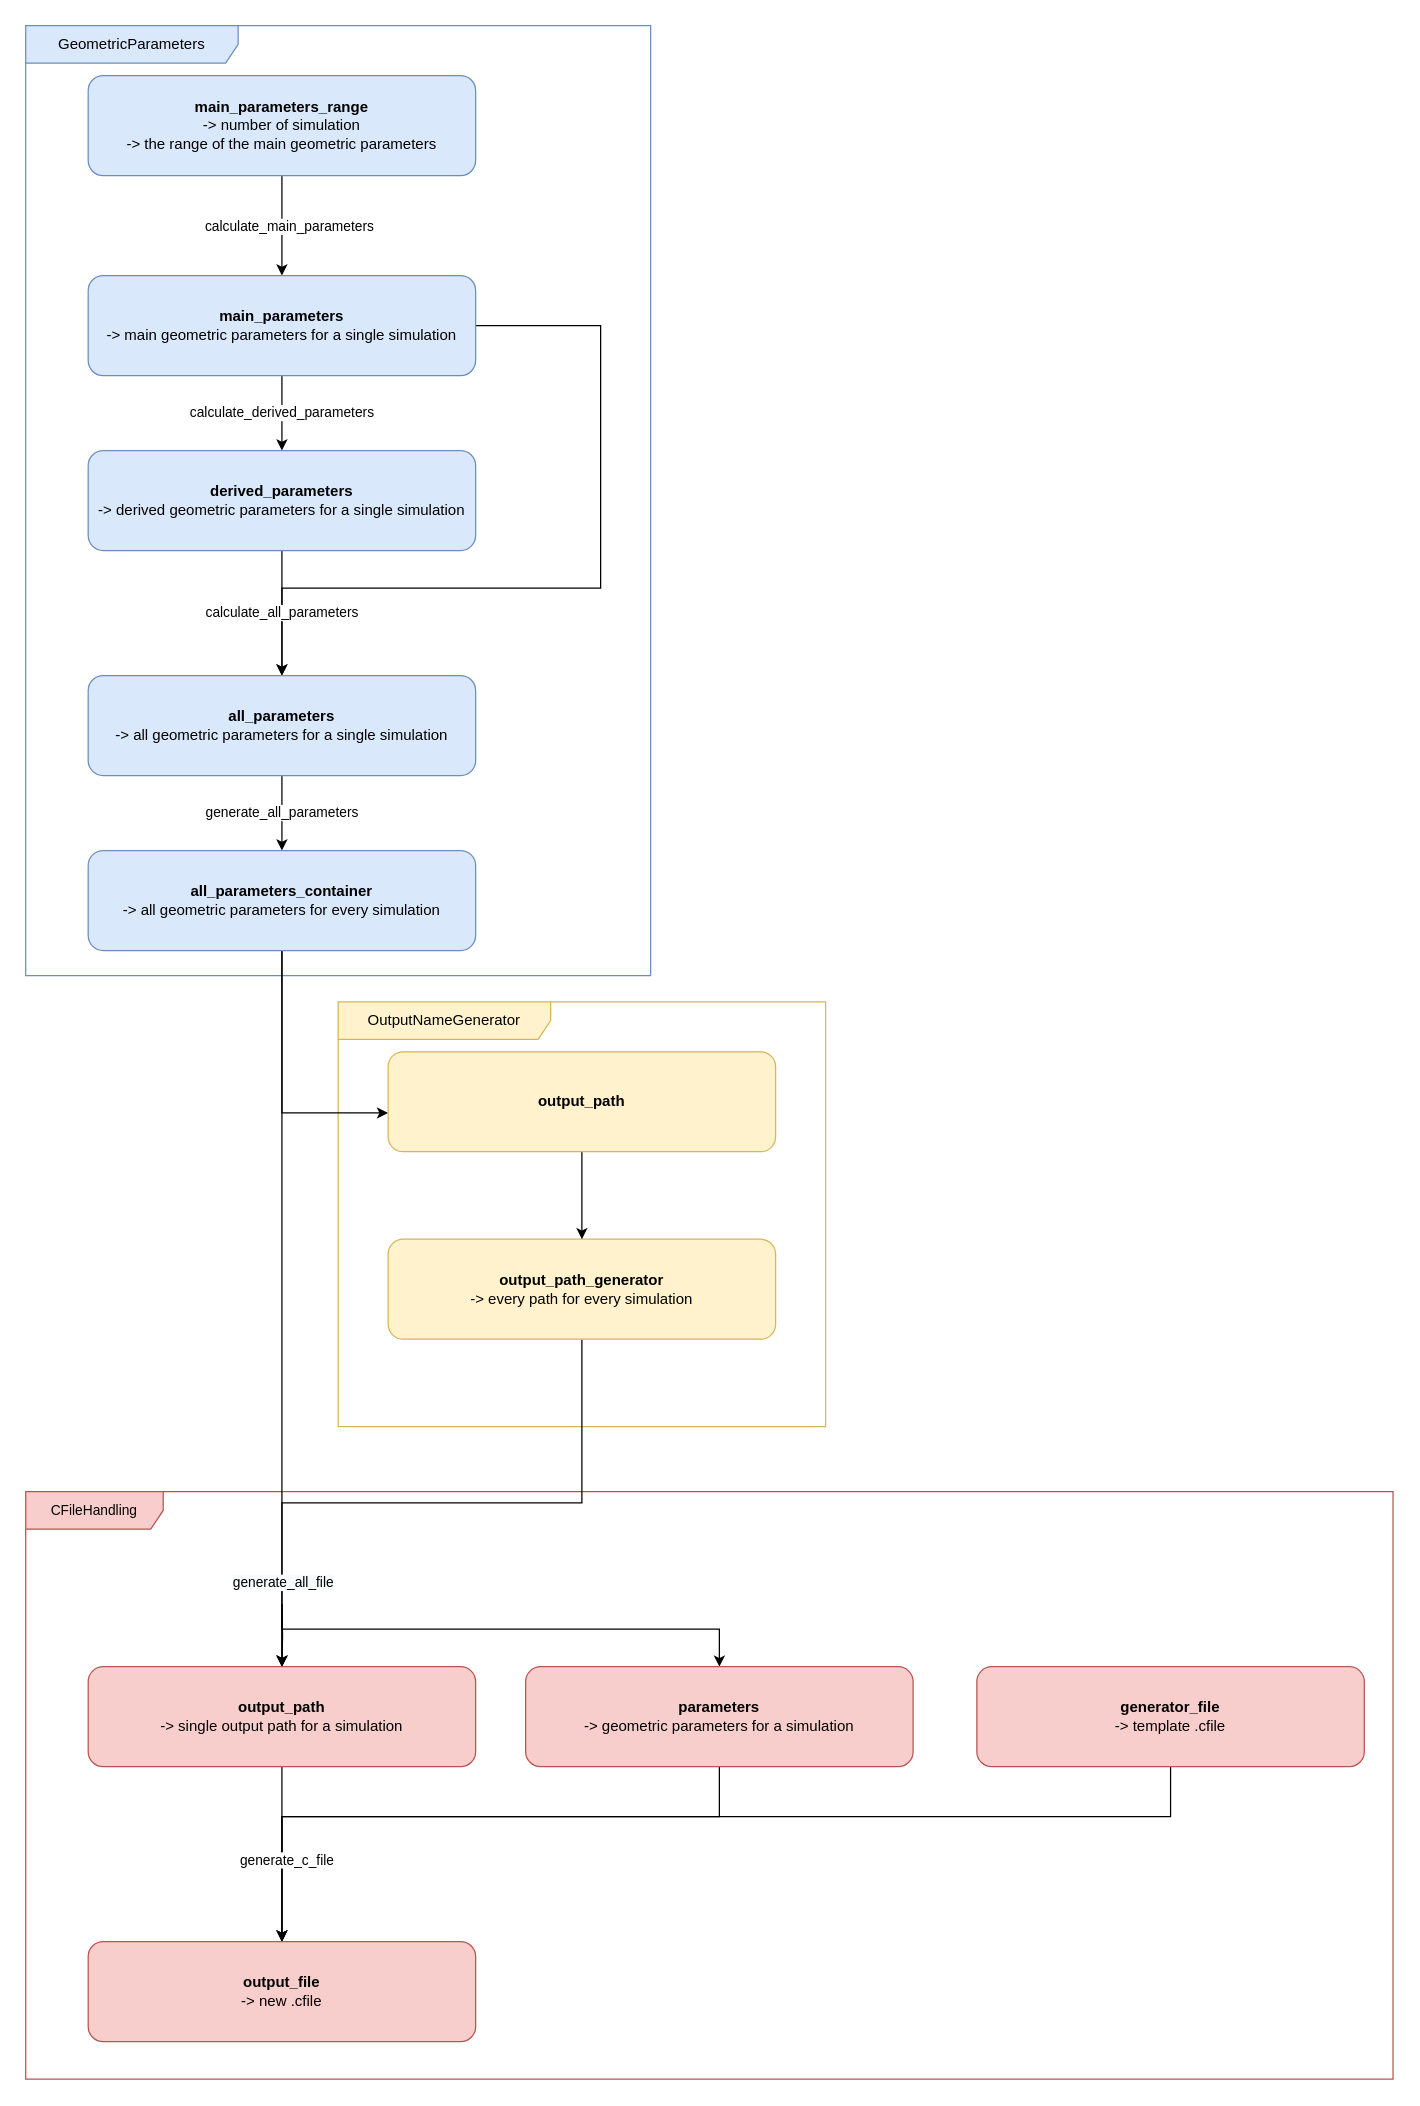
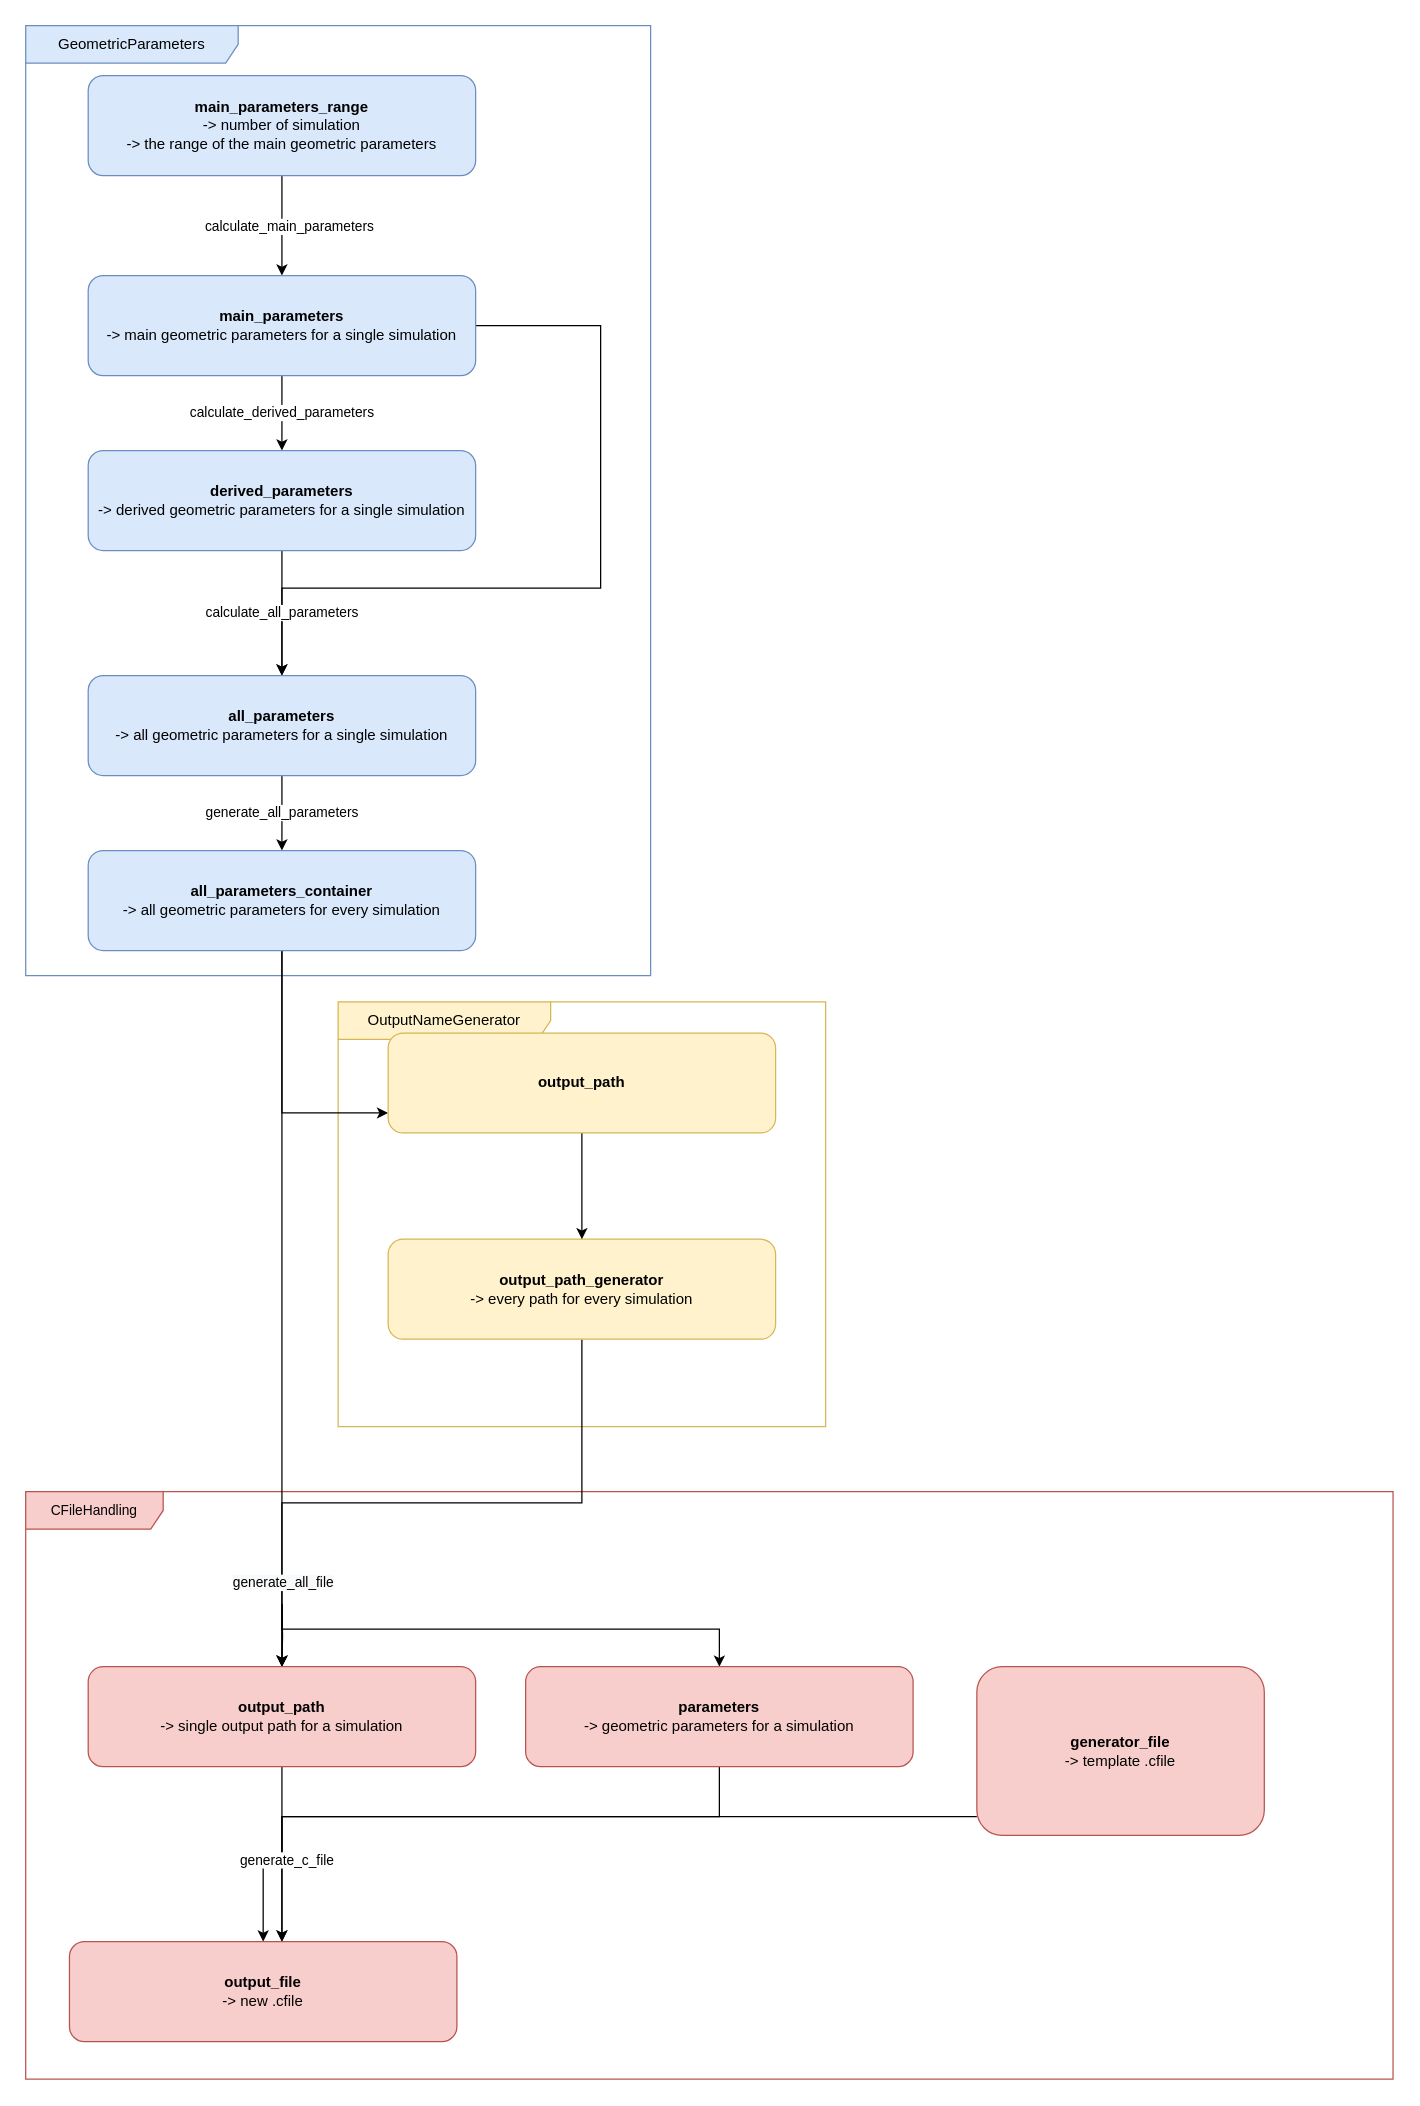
(582, 1102) -> (582, 1083)
(1171, 1717) -> (1121, 1751)
(282, 1992) -> (263, 1992)
